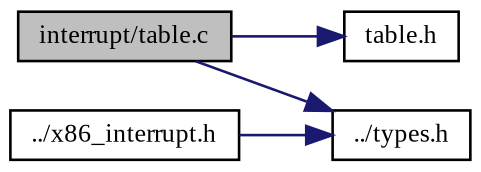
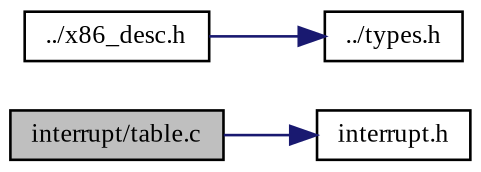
(401, 36) -> (394, 135)
(251, 81) -> none
(125, 135) -> (117, 36)
